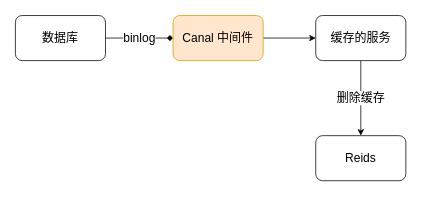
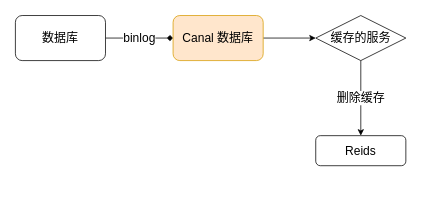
(218, 38) -> (218, 38)
(360, 38) -> (360, 38)
(360, 158) -> (360, 150)
